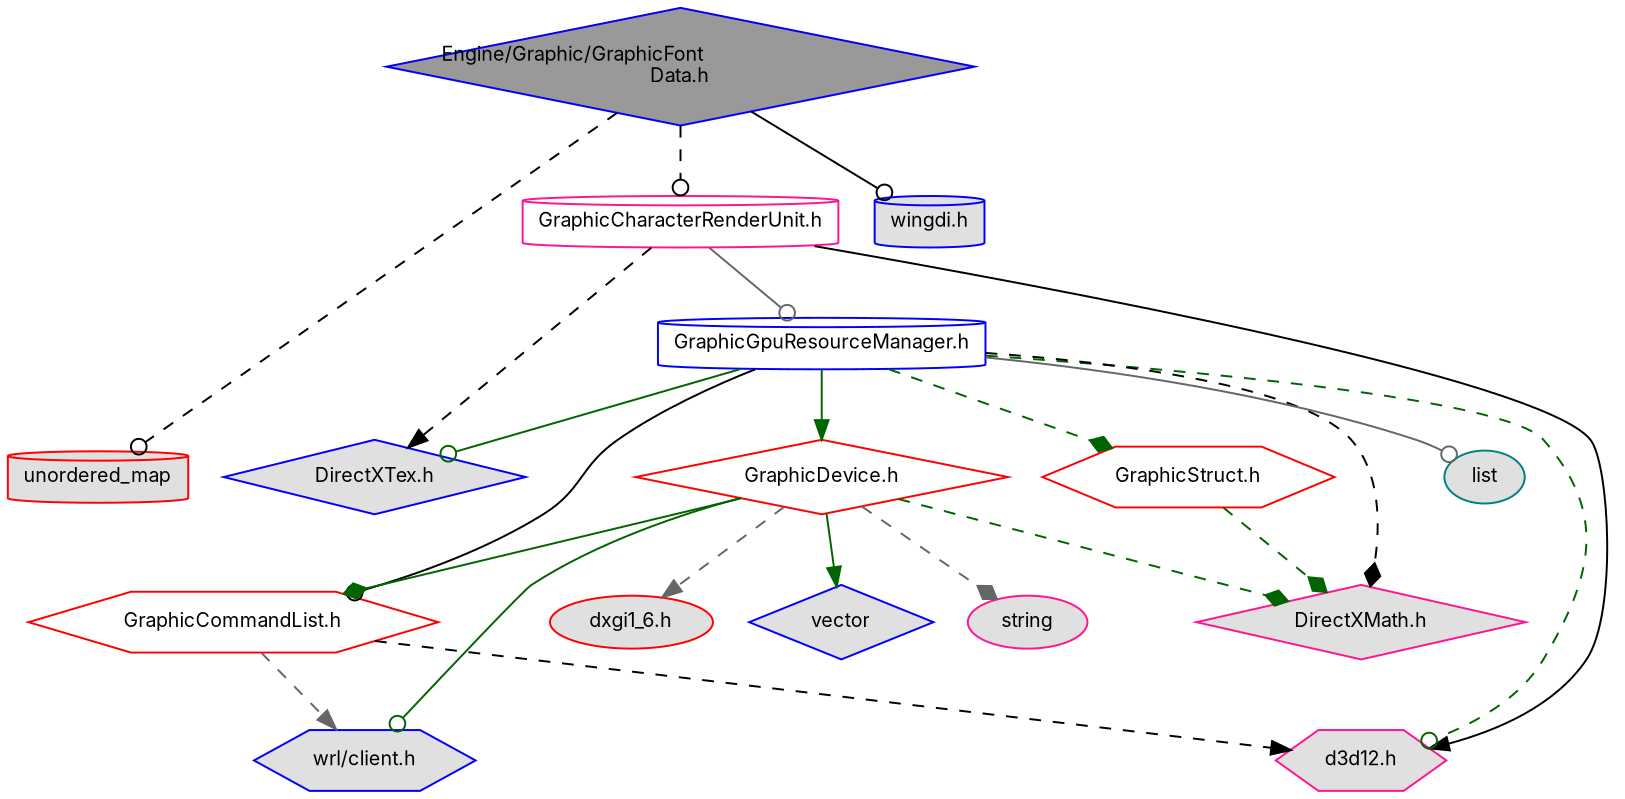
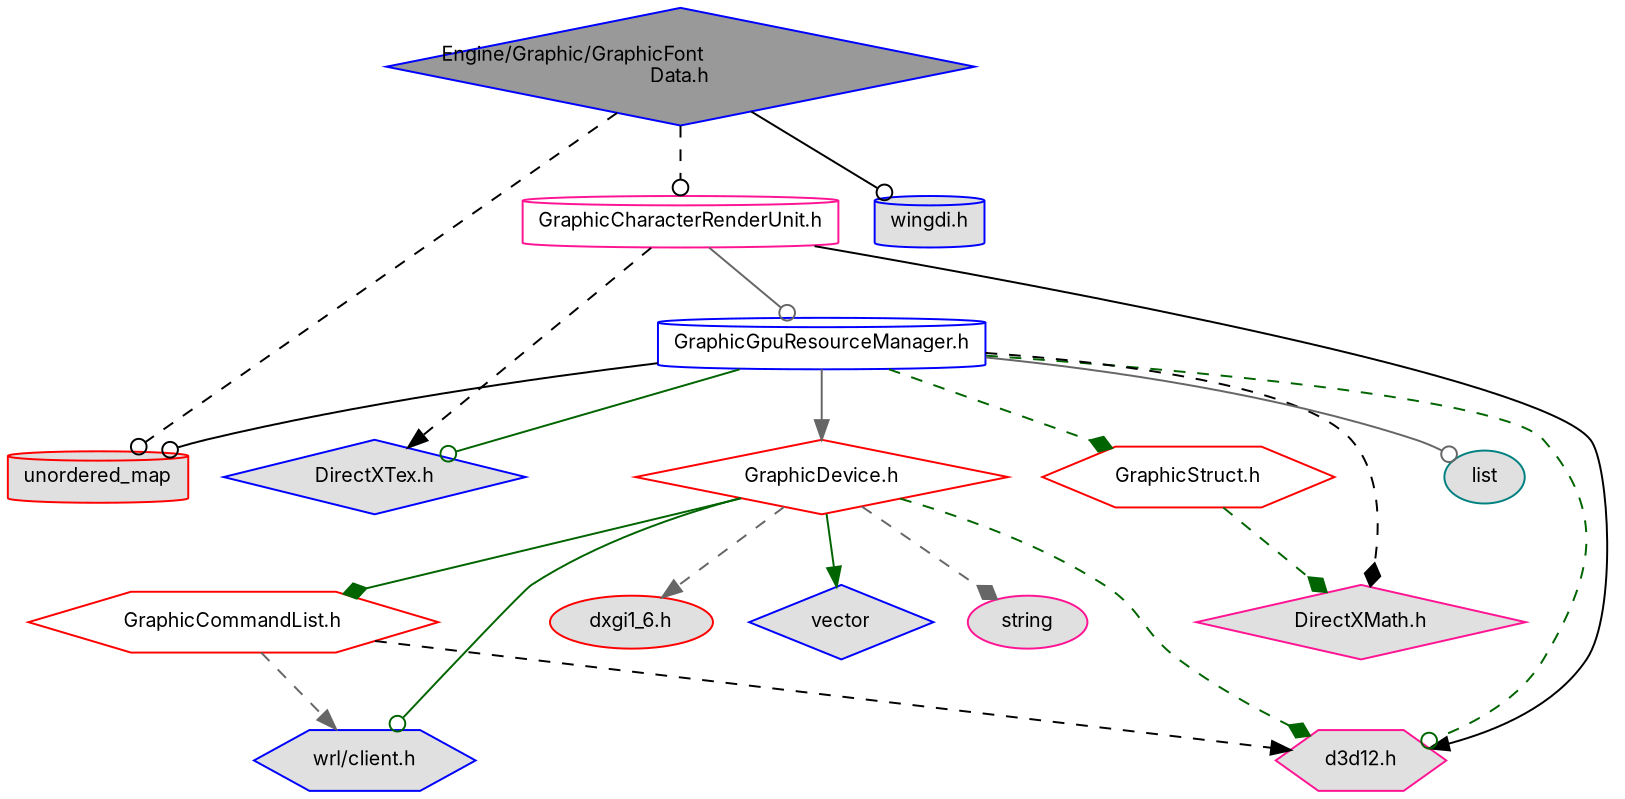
(822, 395) -> (822, 395)
(568, 494) -> (417, 398)
(1082, 547) -> (1109, 588)
